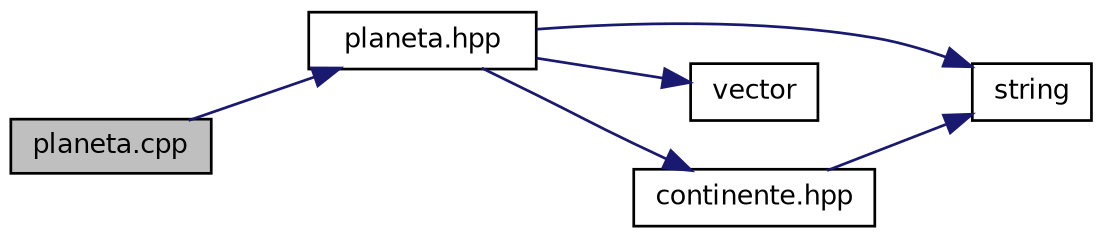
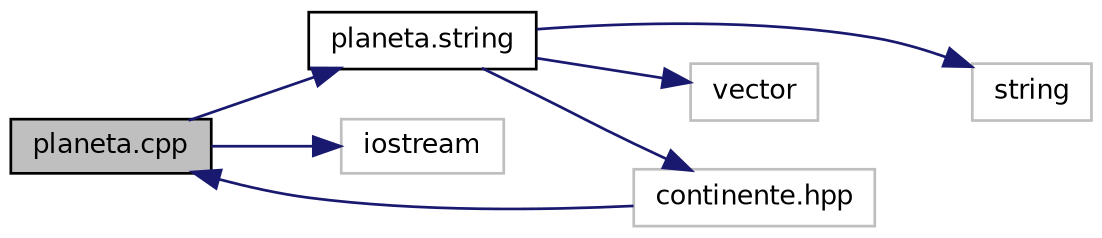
(422, 41) -> (422, 41)
(754, 92) -> (754, 92)
(1032, 92) -> (1032, 92)
none -> (422, 146)
(886, 147) -> (425, 207)
(754, 198) -> (754, 198)
